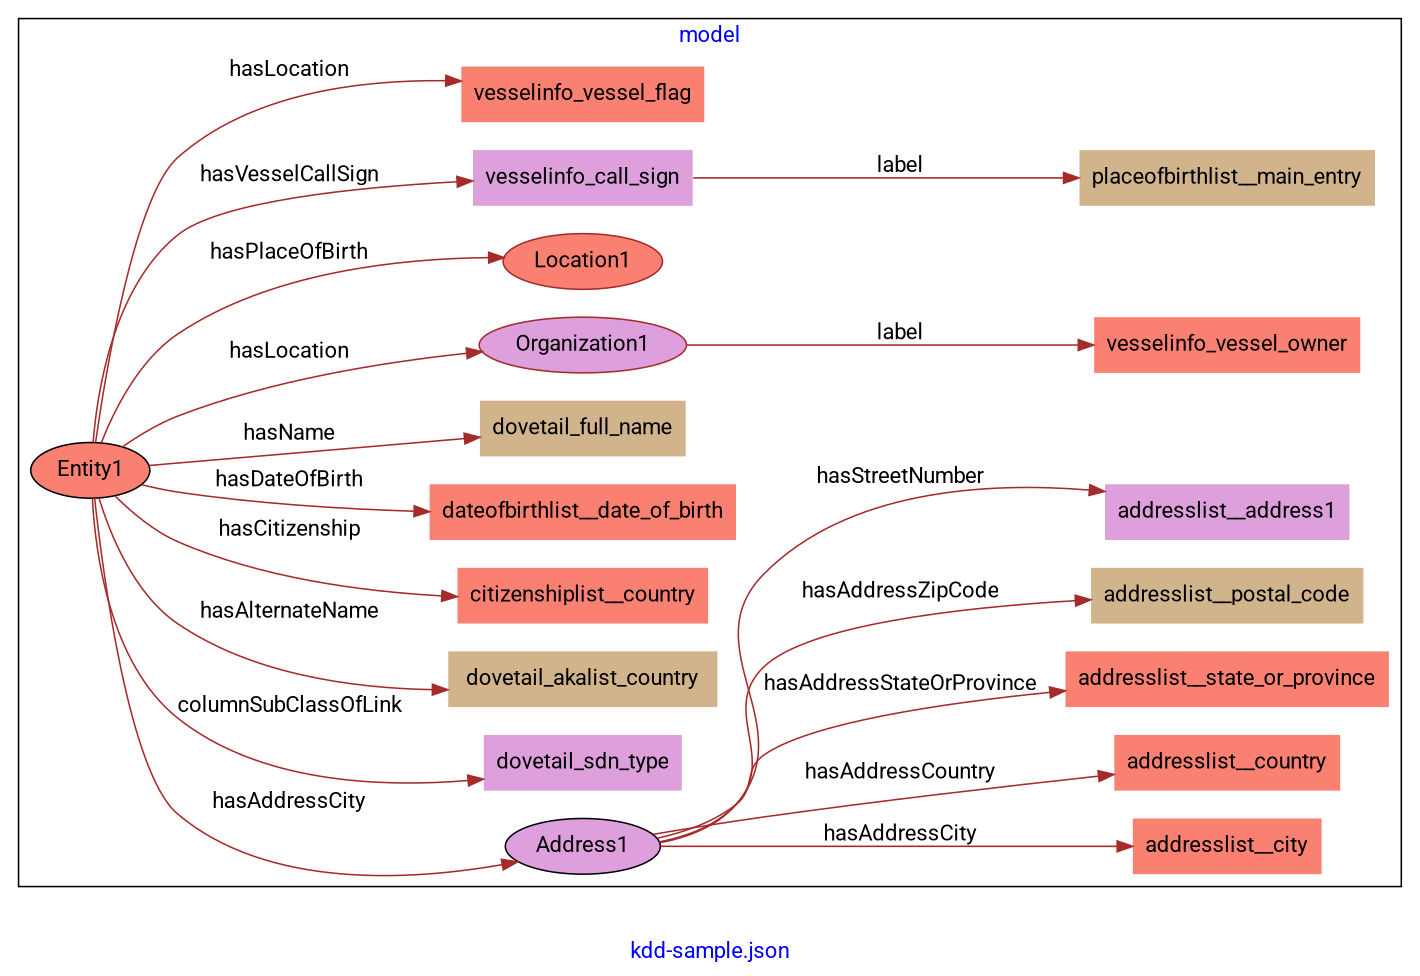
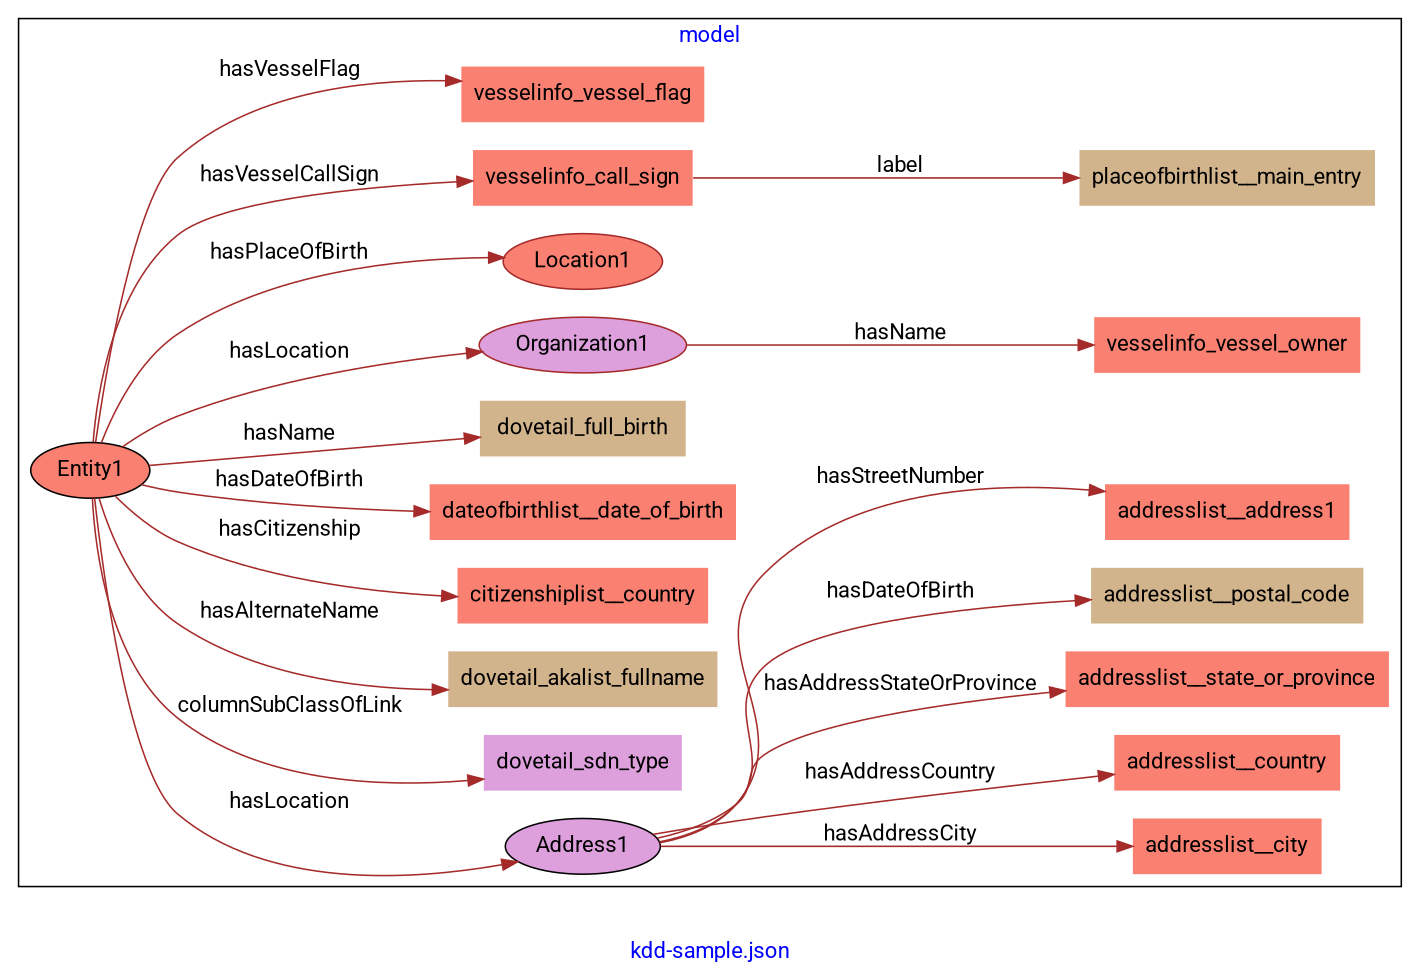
(290, 70) -> (290, 70)
(583, 178) -> (583, 178)
(901, 333) -> (901, 333)
(583, 429) -> (583, 429)
(1227, 512) -> (1227, 512)
(901, 592) -> (901, 592)
(583, 679) -> (583, 679)
(290, 802) -> (290, 802)
